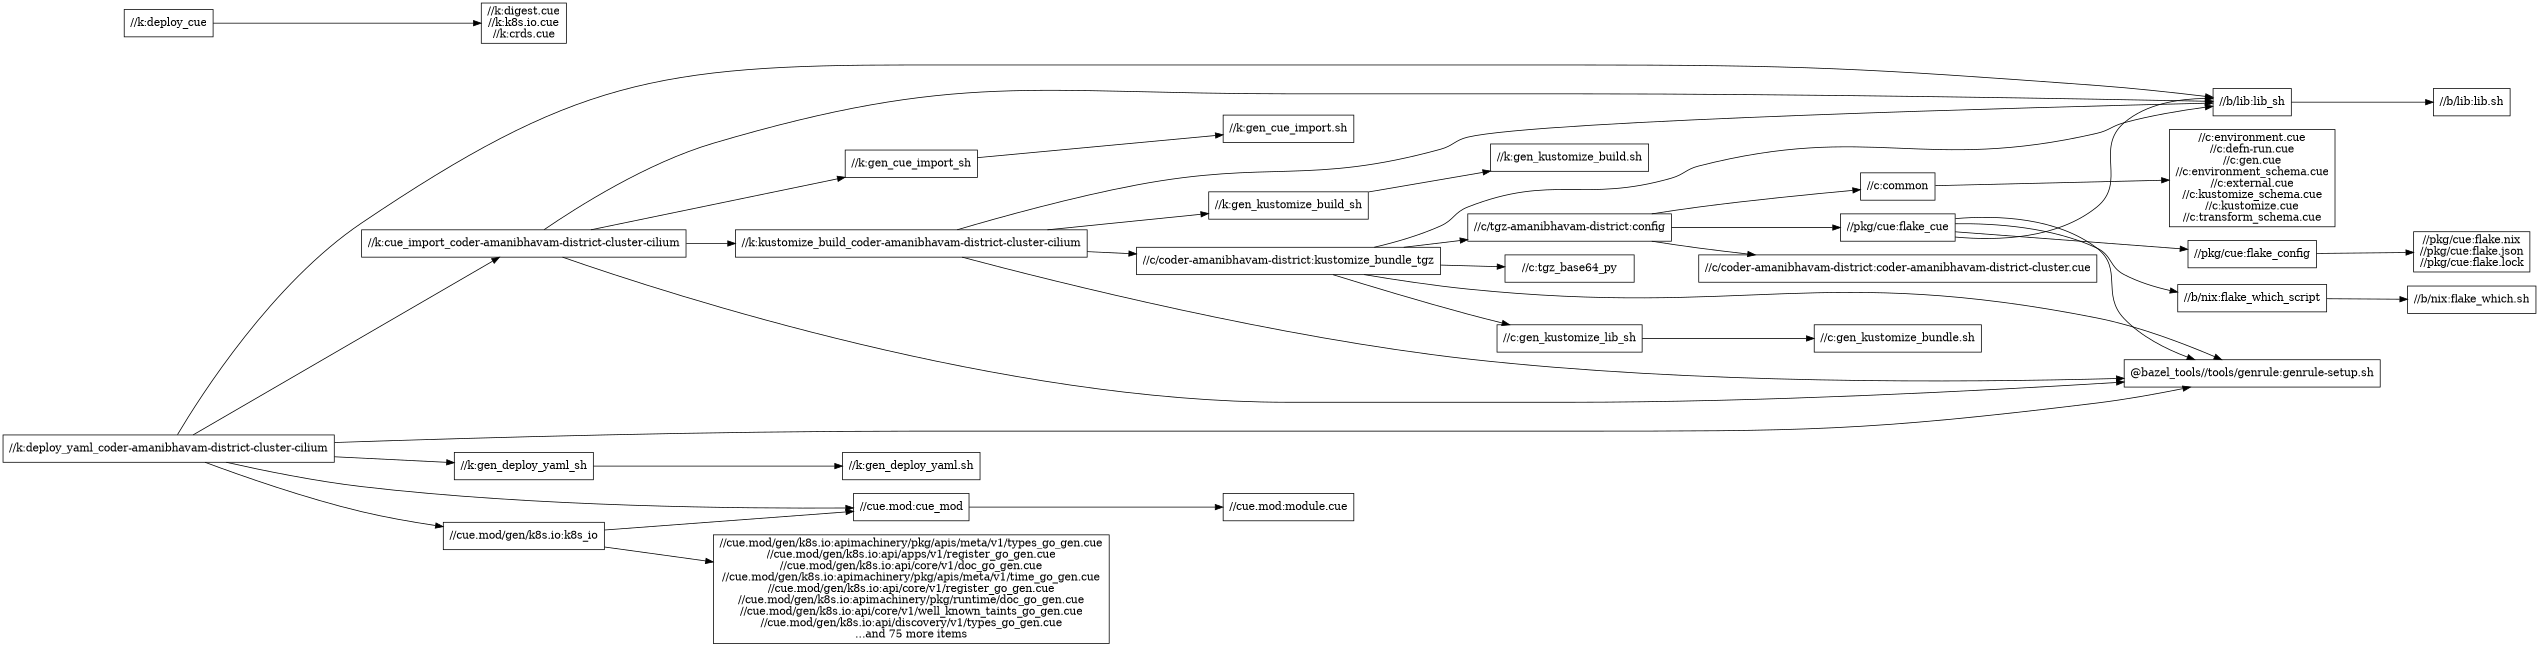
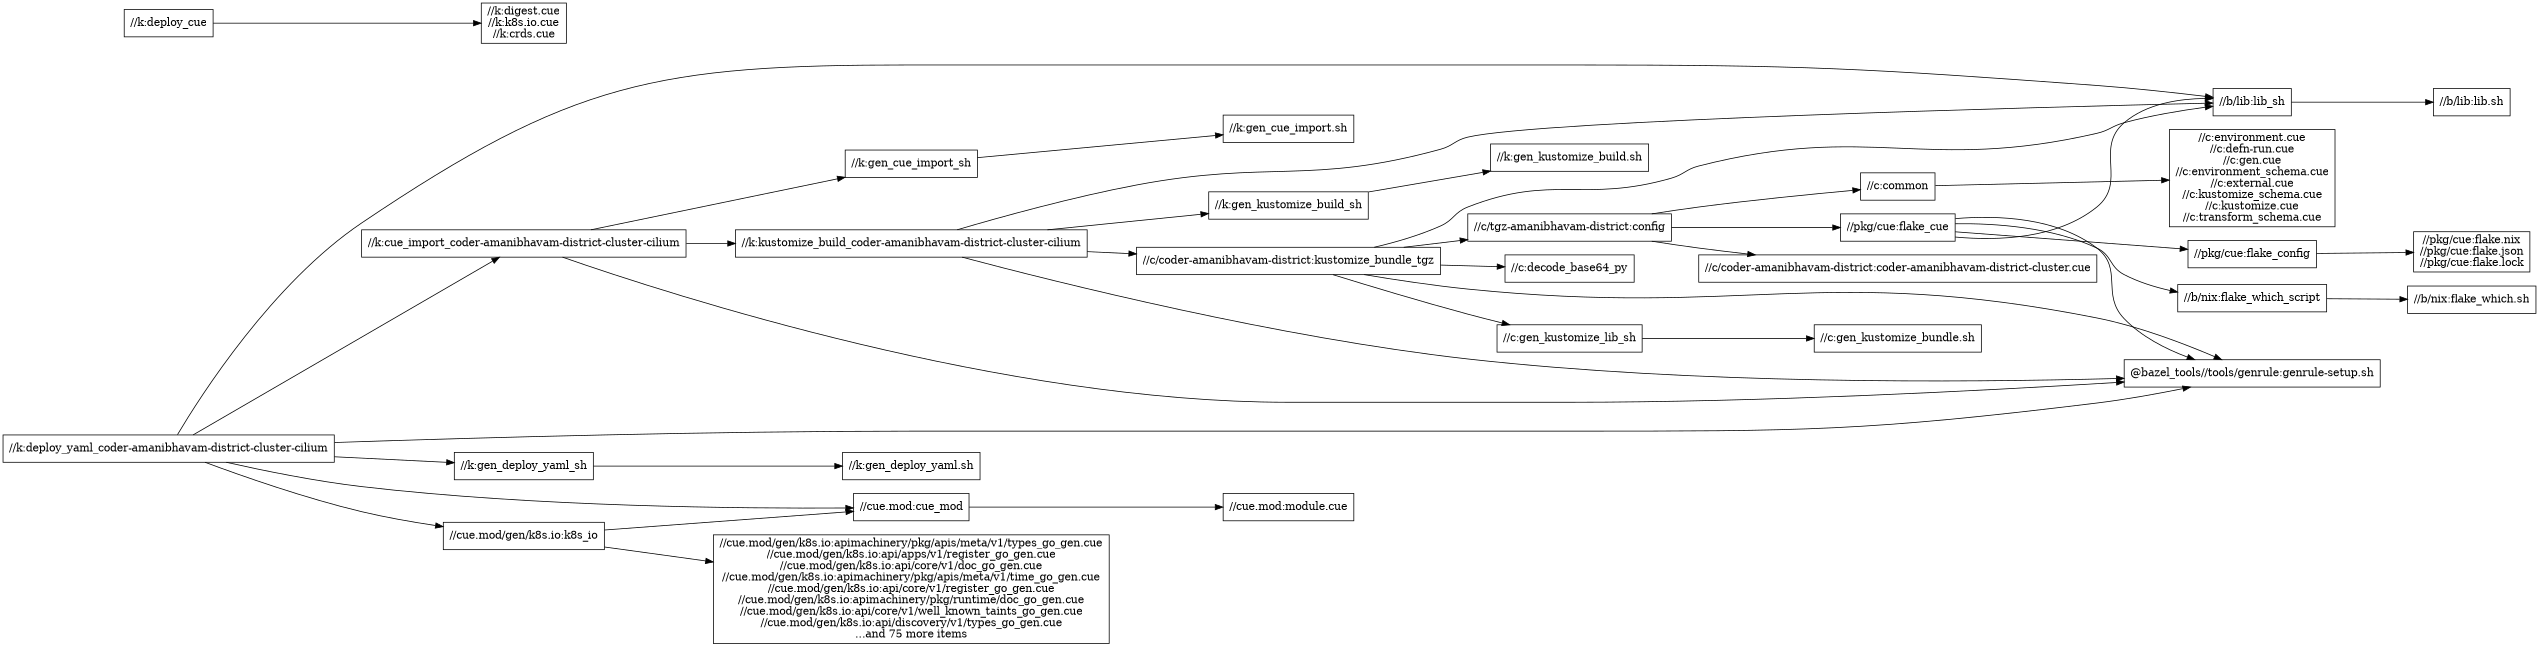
(1361, 94) -> none
(1570, 269) -> (1570, 269)
